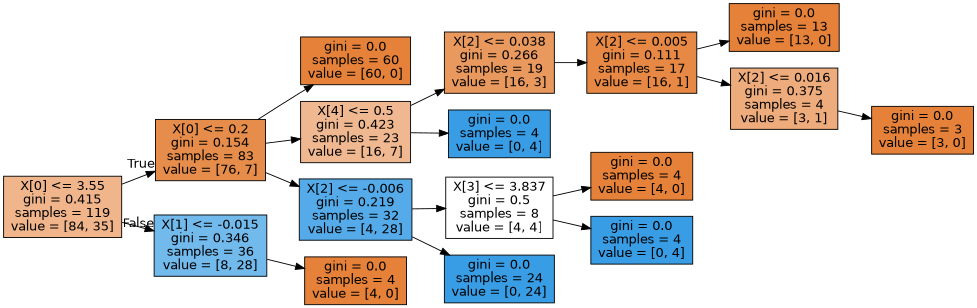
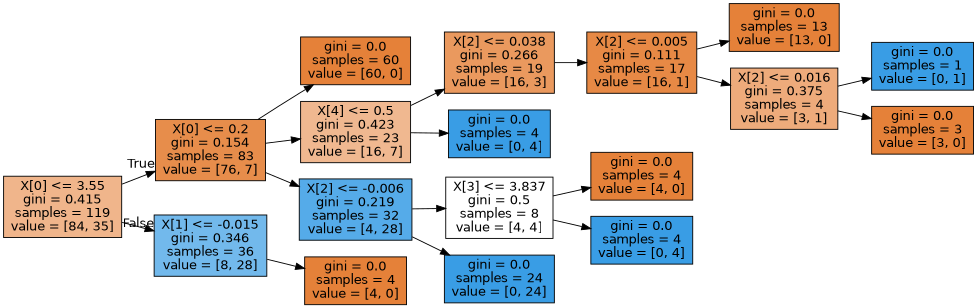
none -> (923, 66)
